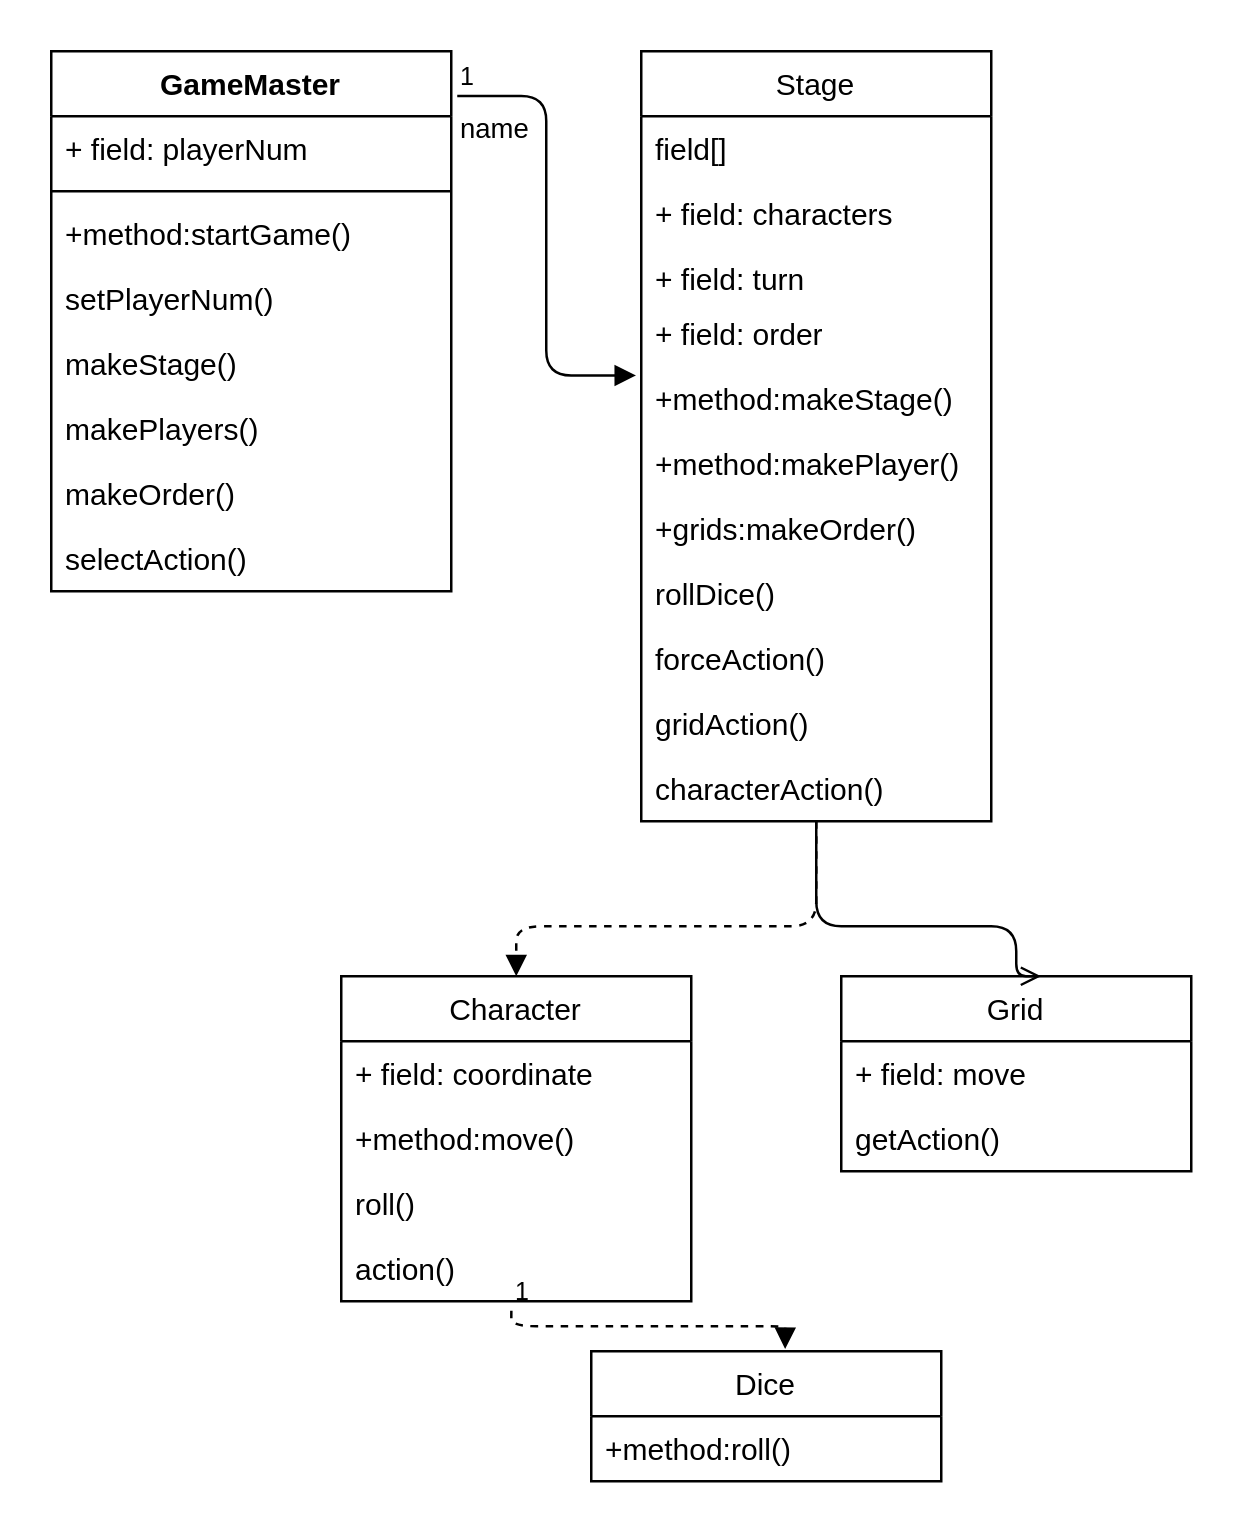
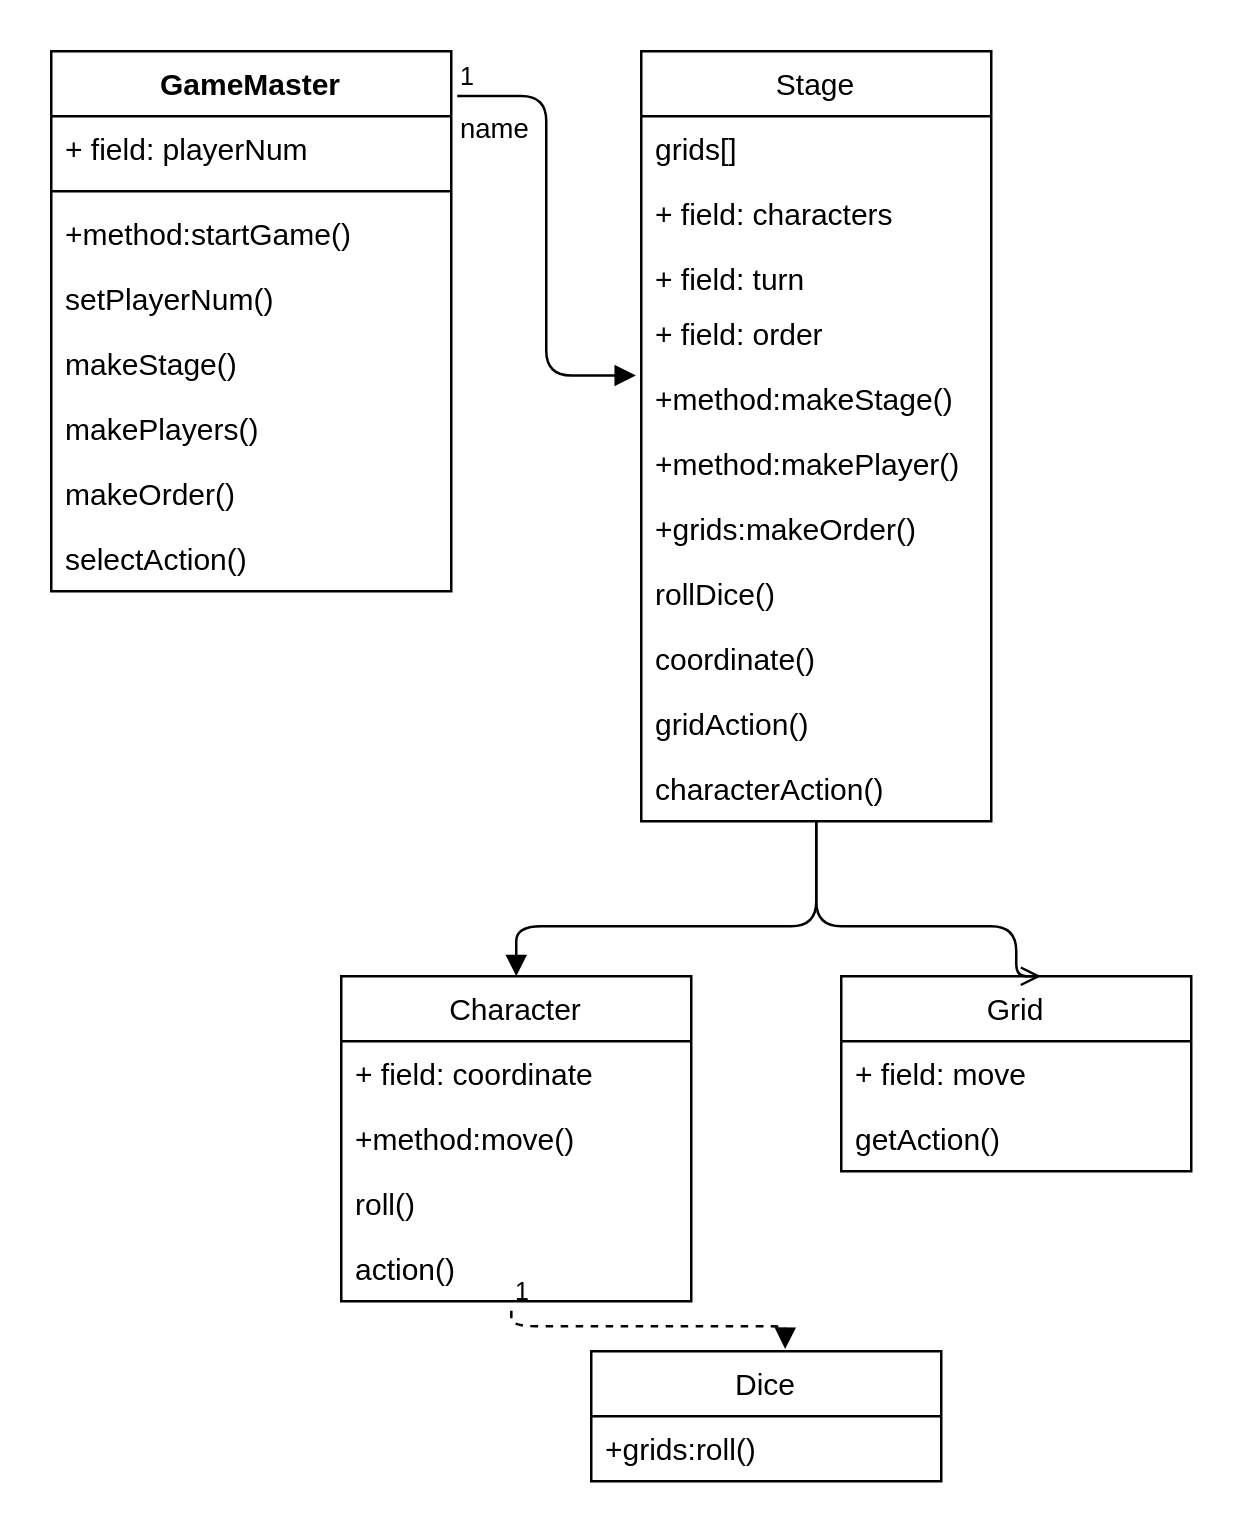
(706, 150) -> (710, 150)
(760, 660) -> (752, 660)
(658, 926) -> (658, 926)
(711, 1450) -> (699, 1450)
